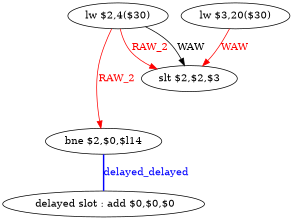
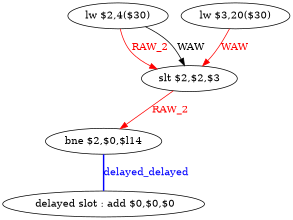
(97, 74) -> (150, 108)
